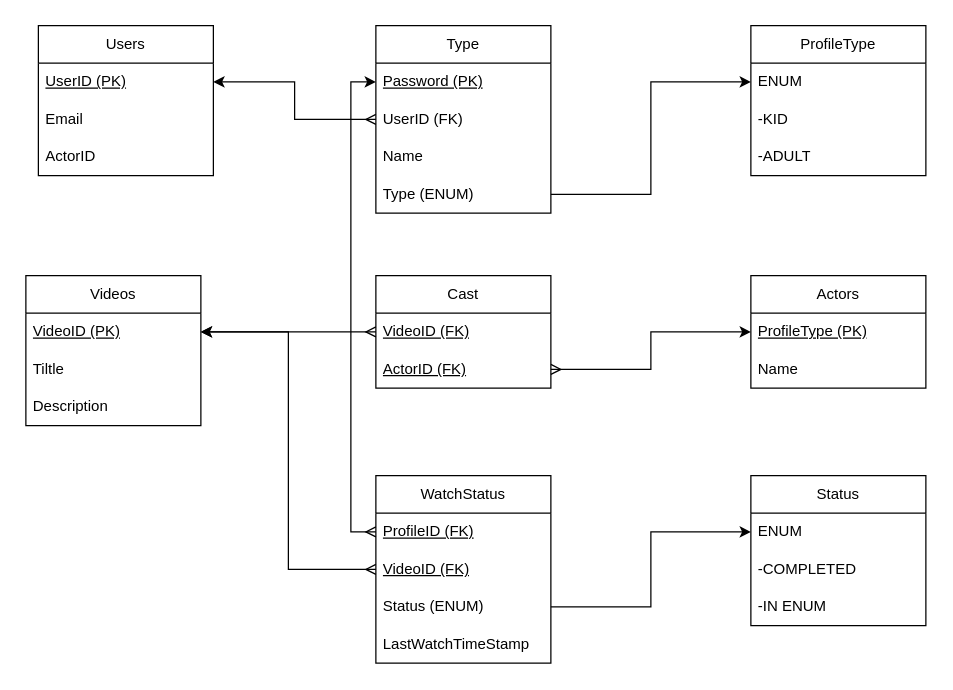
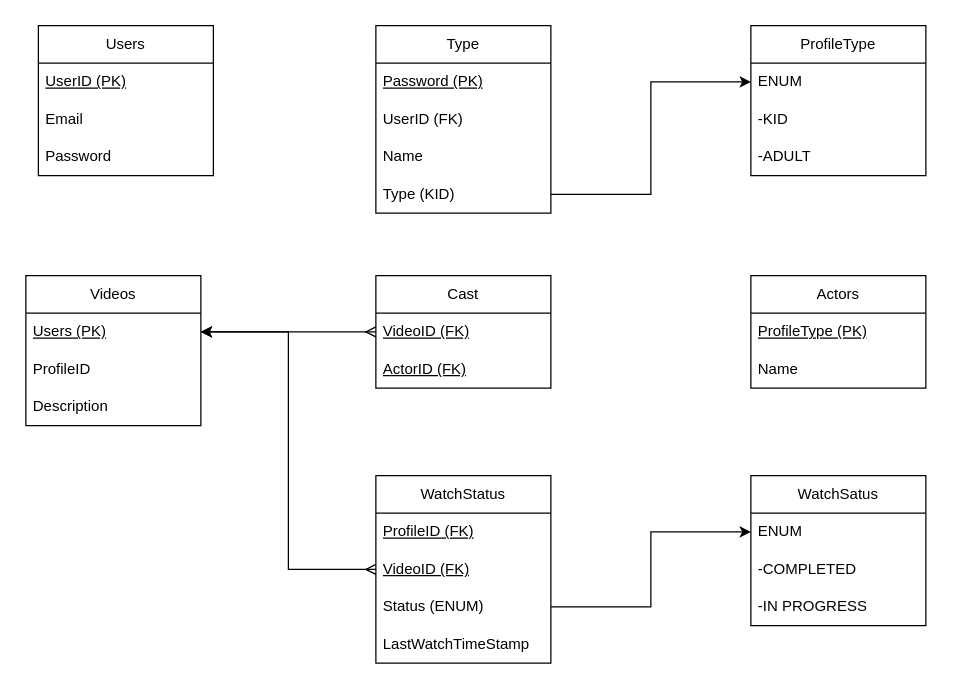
(294, 103) -> none
(75, 157) -> (79, 157)
(427, 194) -> (423, 194)
(351, 310) -> none
(80, 332) -> (73, 332)
(651, 354) -> none
(52, 369) -> (67, 369)
(838, 494) -> (838, 494)
(790, 607) -> (807, 607)
